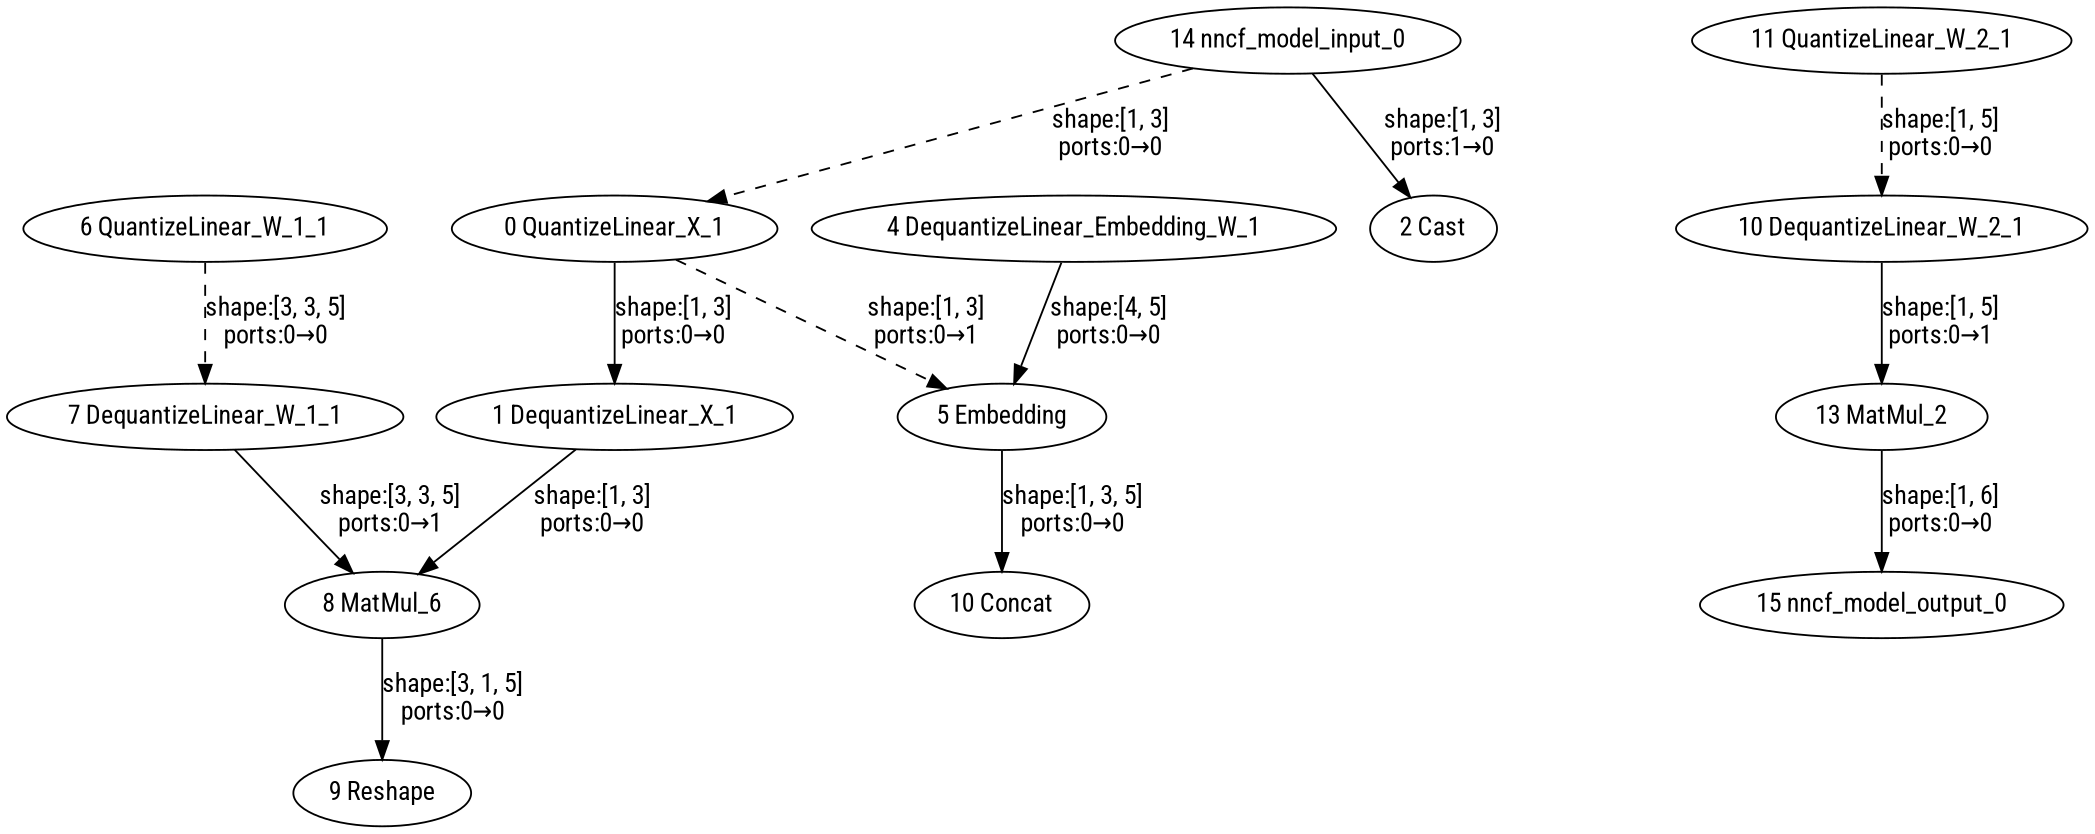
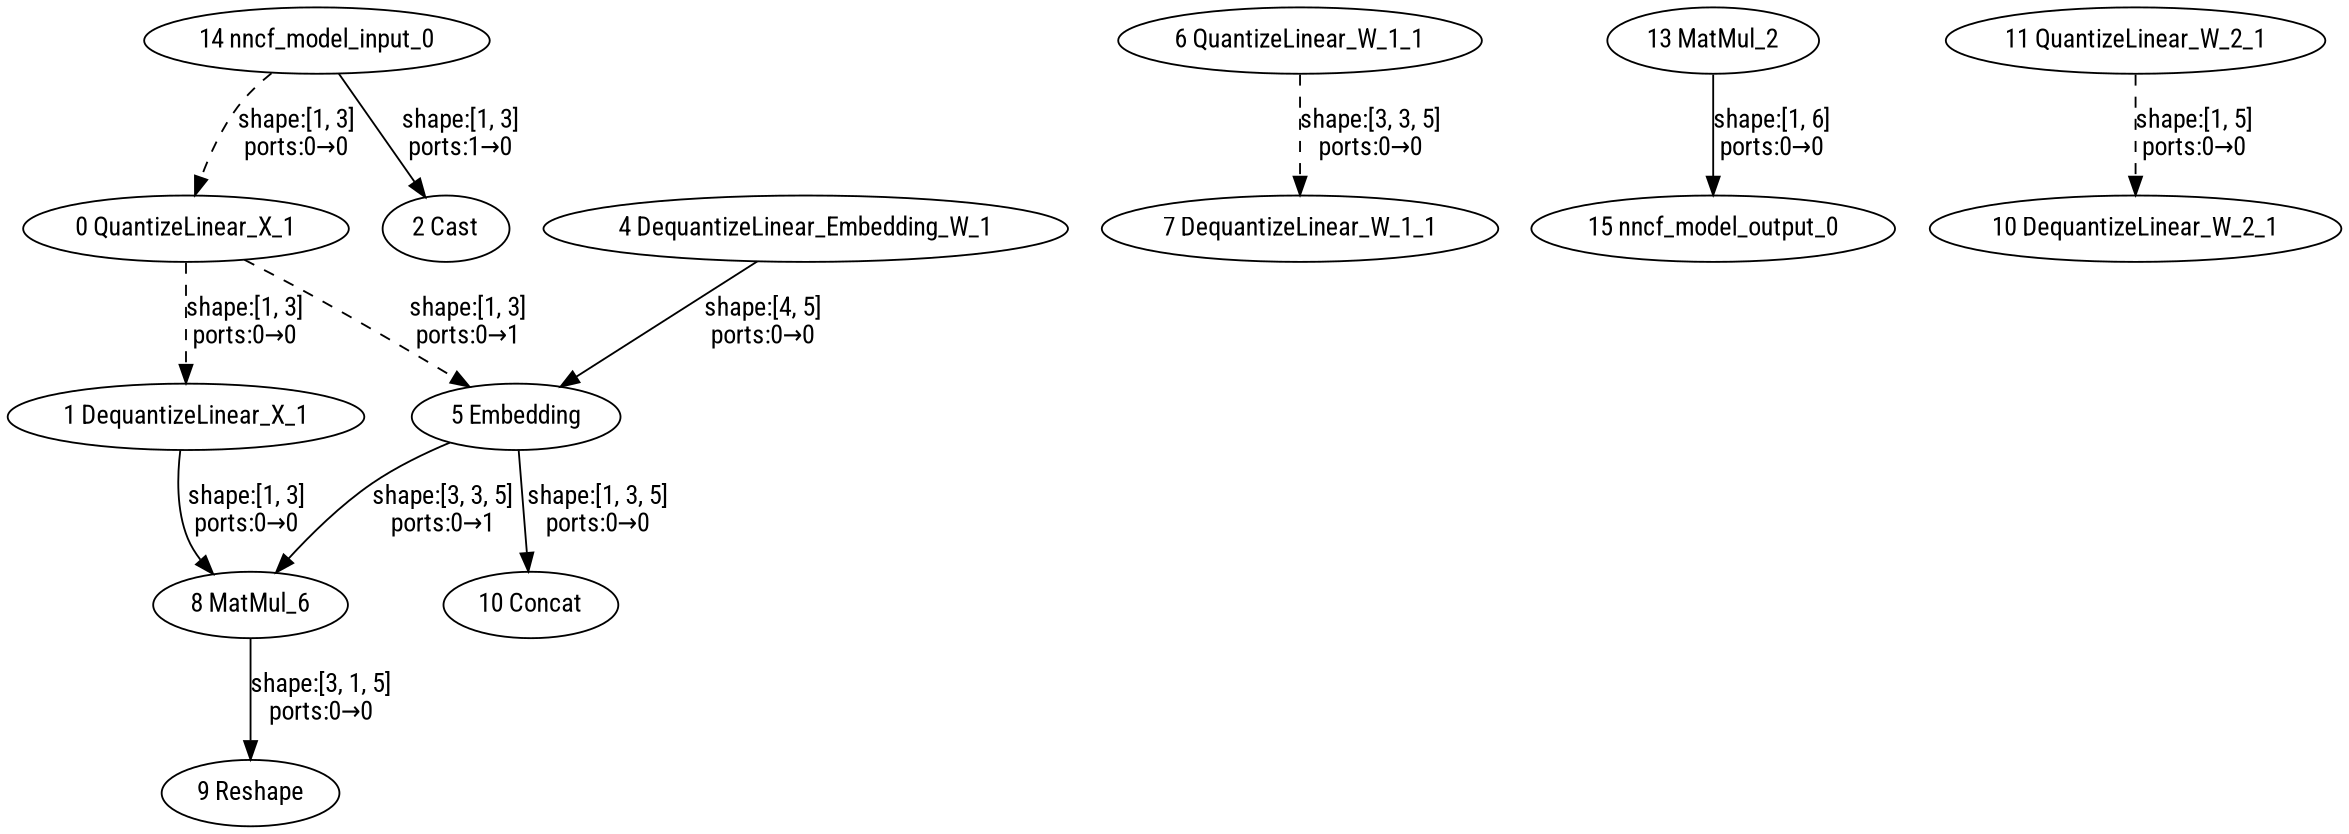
(615, 314) -> (186, 314)
(1882, 314) -> none
(287, 505) -> (362, 491)
